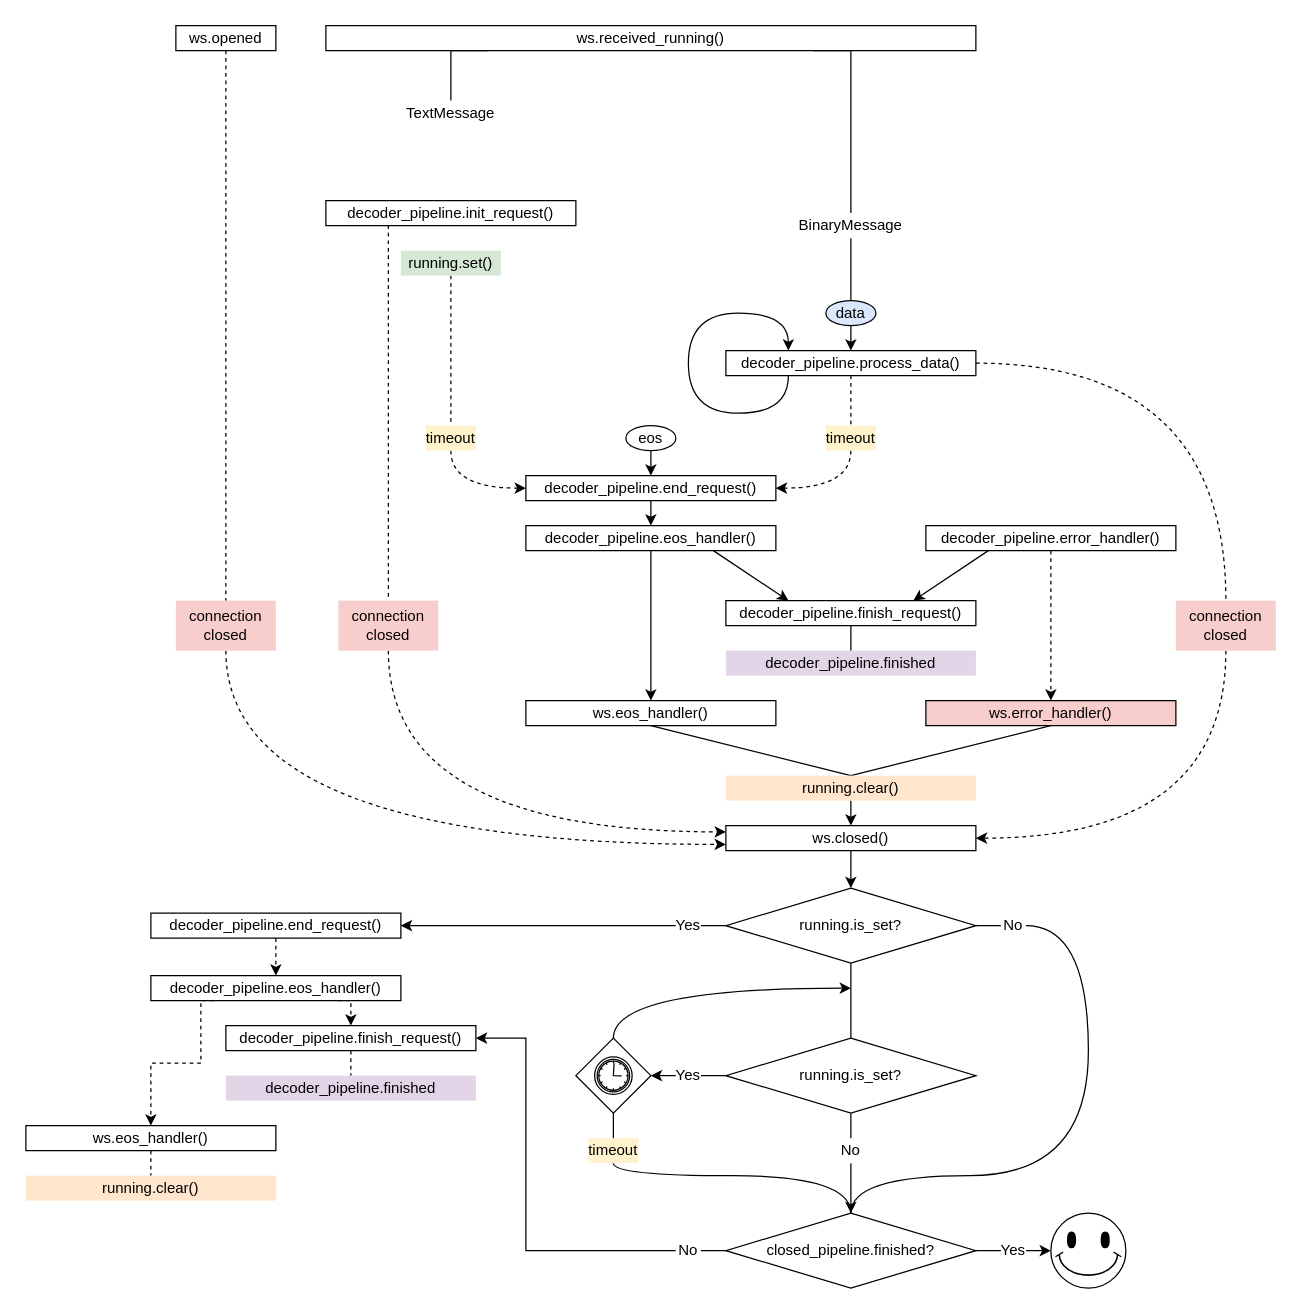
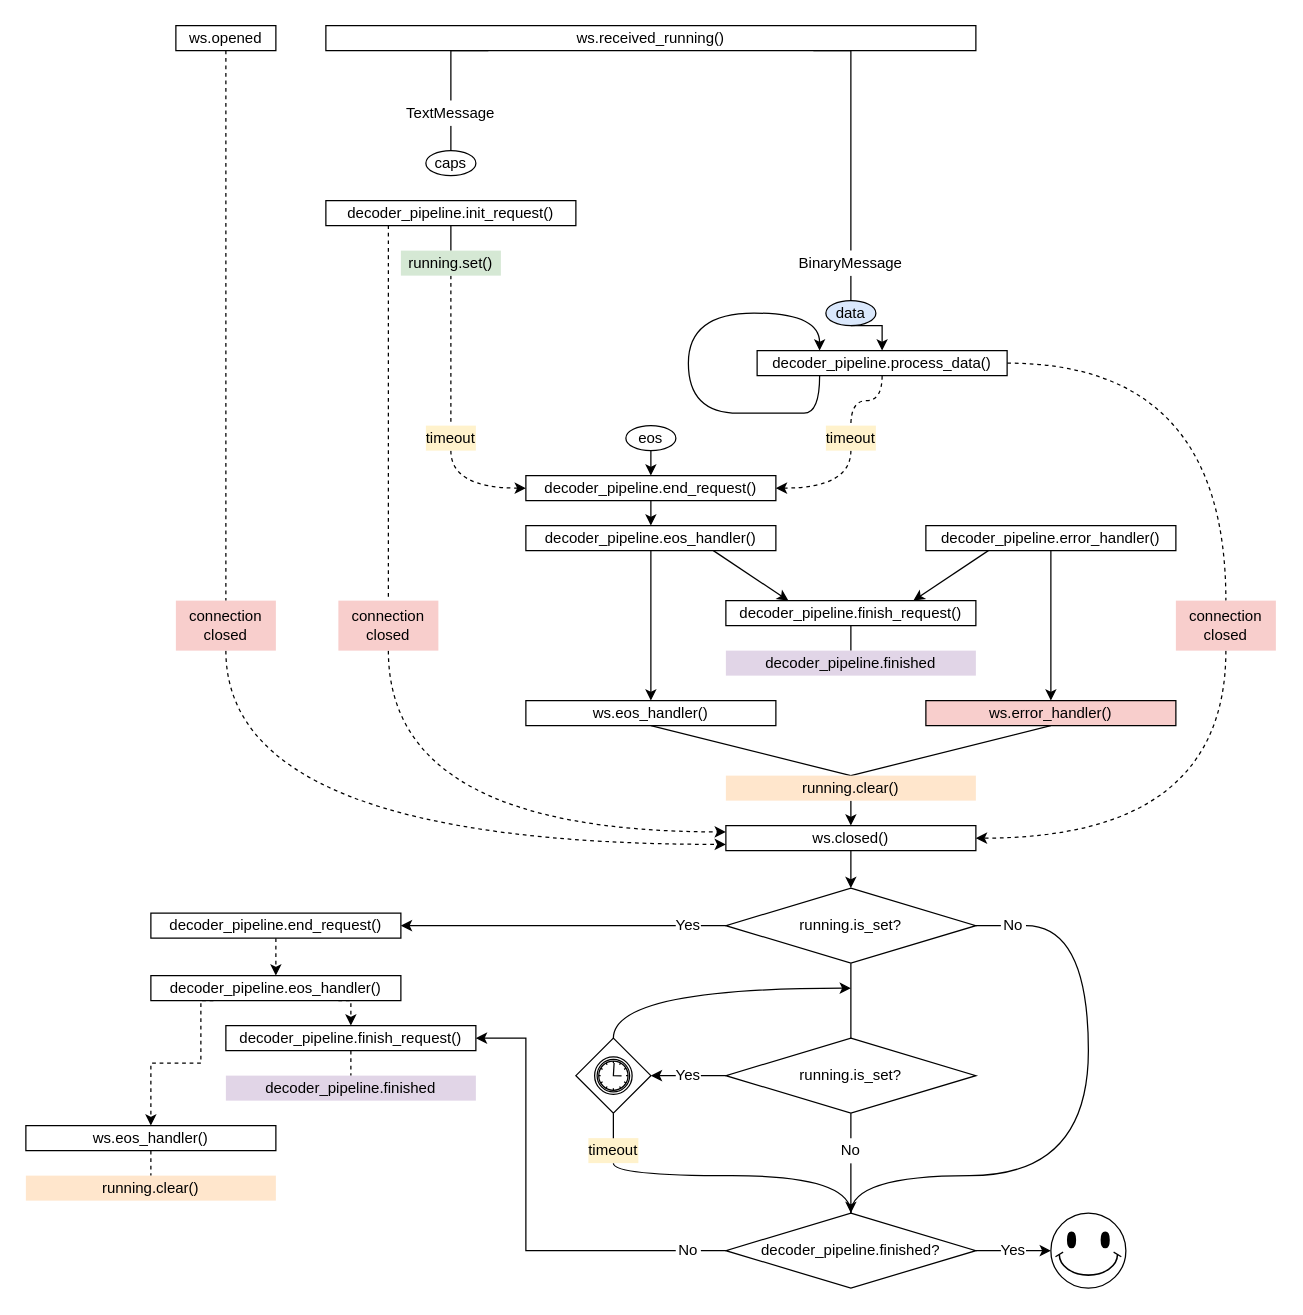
none -> (451, 138)
none -> (451, 163)
(851, 226) -> (851, 263)
none -> (451, 238)
(851, 363) -> (882, 363)
(1051, 623) -> (1051, 623)
(851, 1251) -> (851, 1251)
